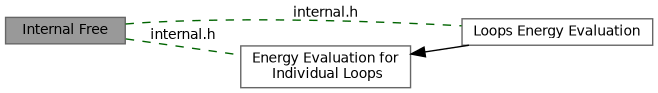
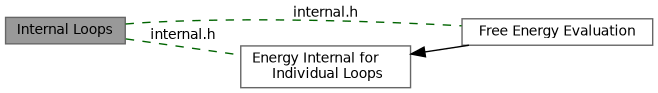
(65, 31) -> (65, 31)
(557, 32) -> (557, 32)
(326, 67) -> (326, 67)
